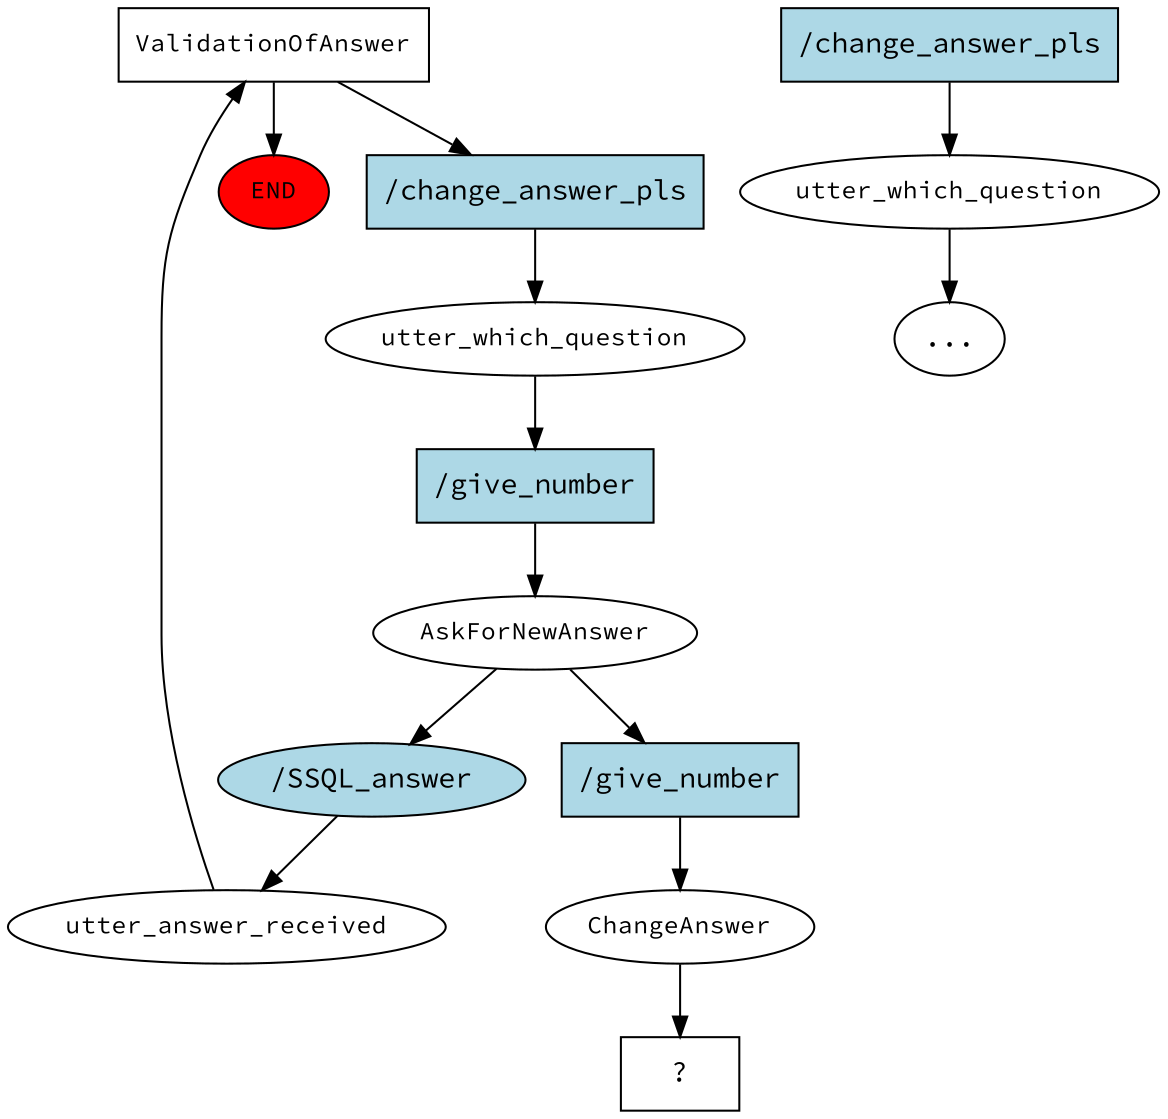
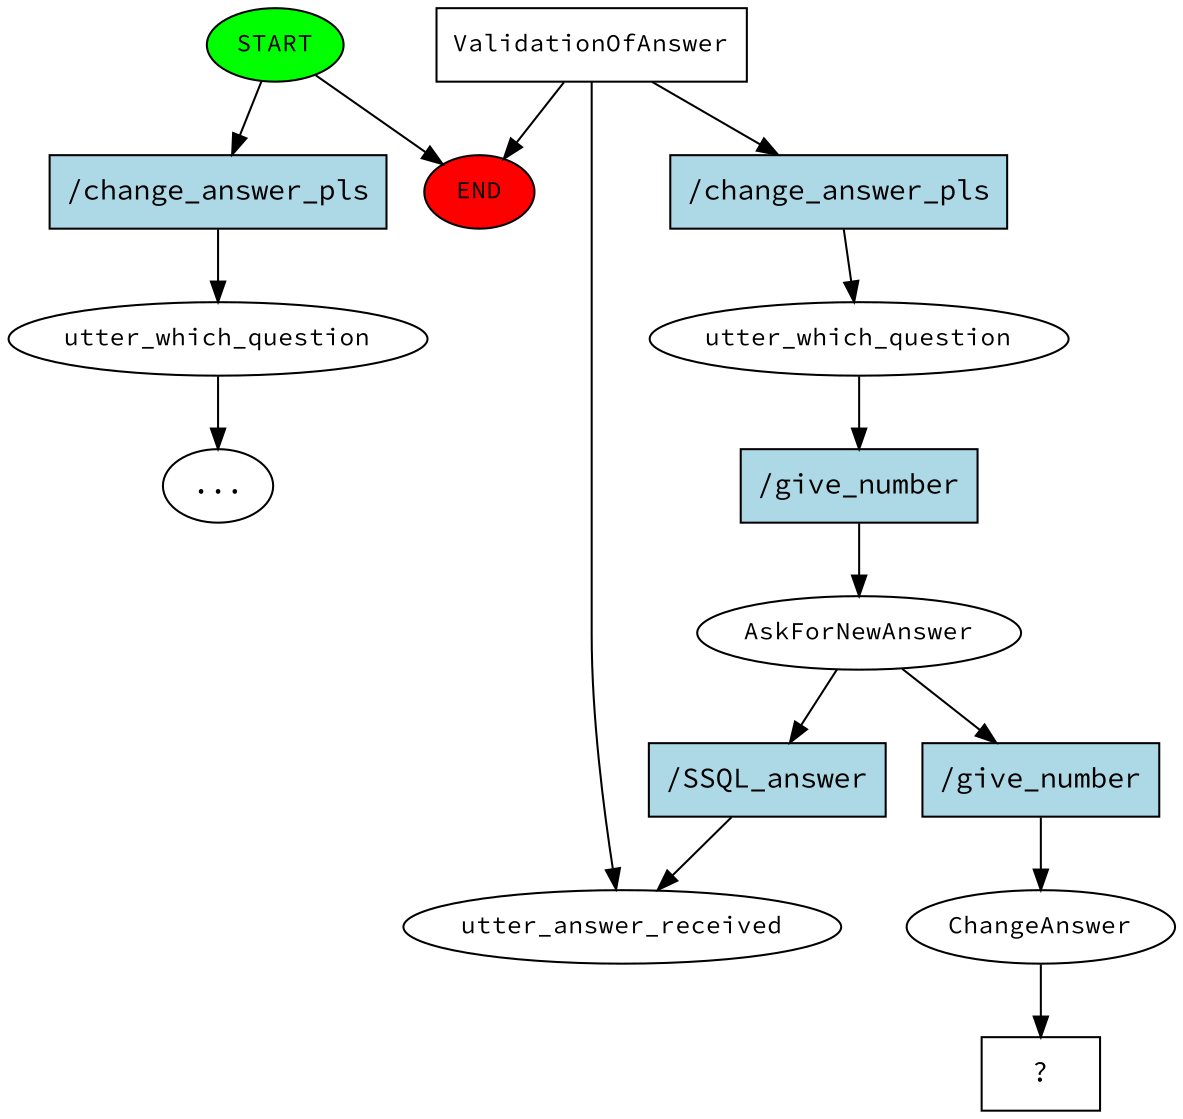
none -> (275, 45)
(162, 490) -> (592, 476)
(372, 780) -> (767, 780)
